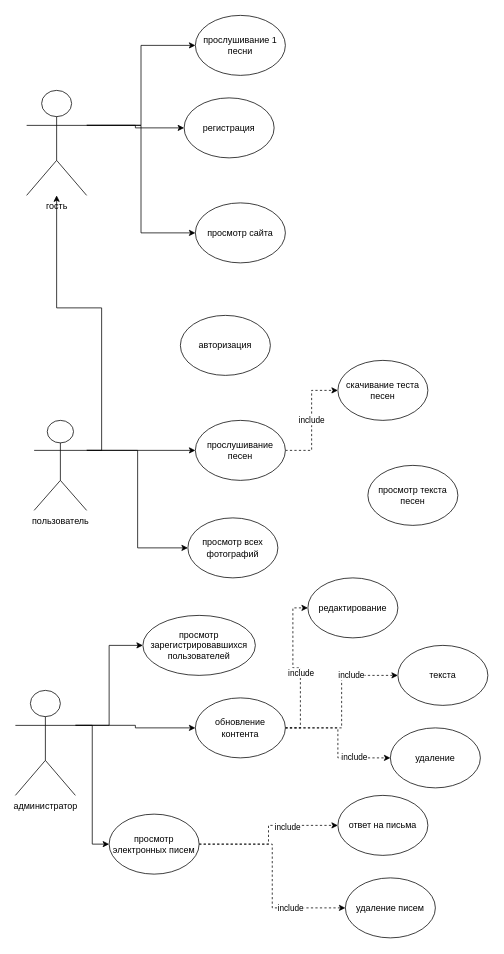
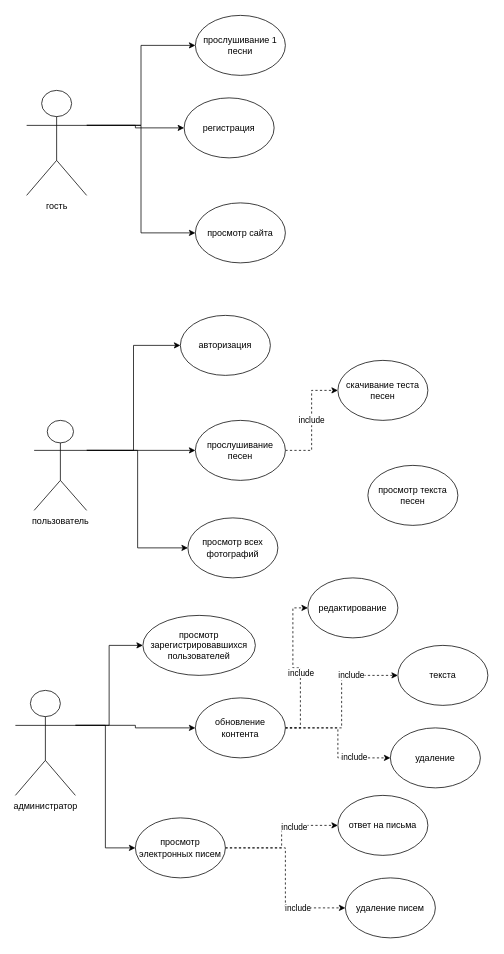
(102, 377) -> (134, 376)
(154, 844) -> (180, 848)
